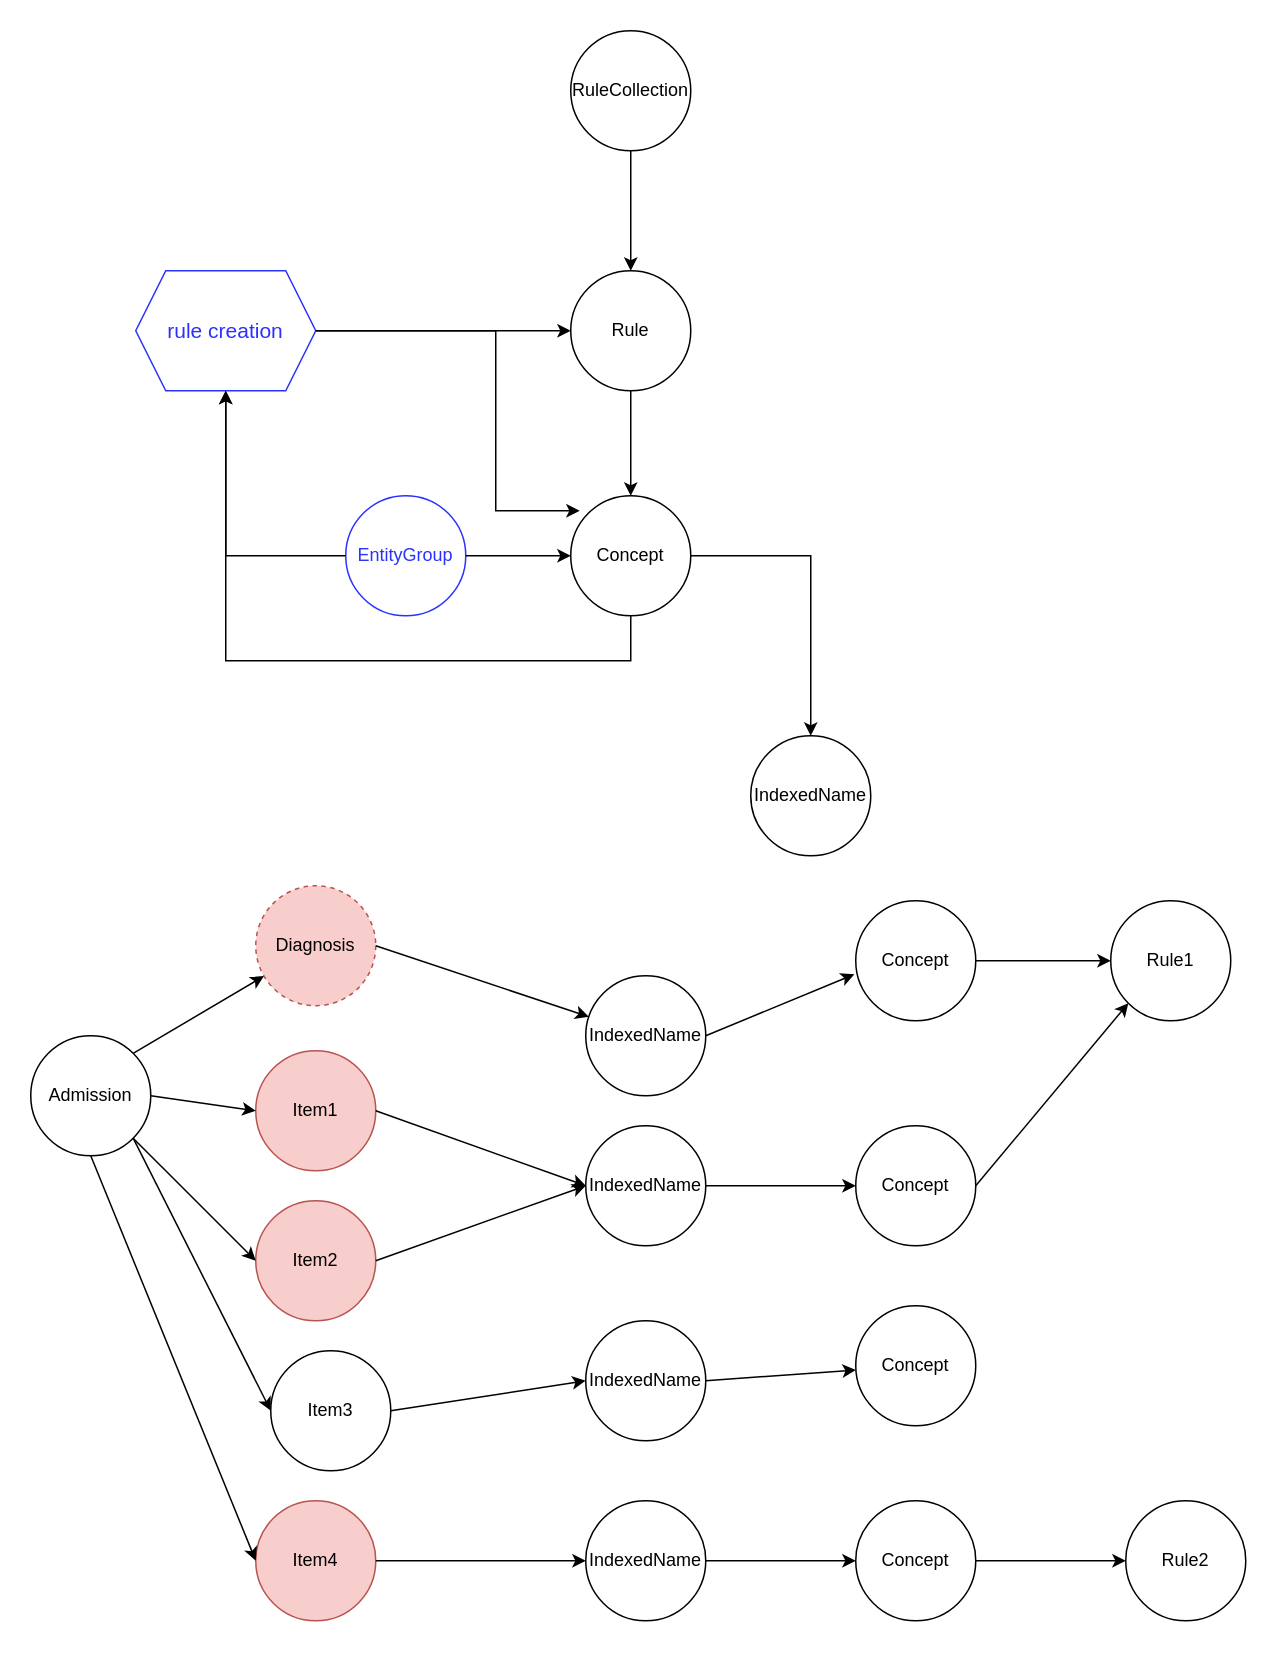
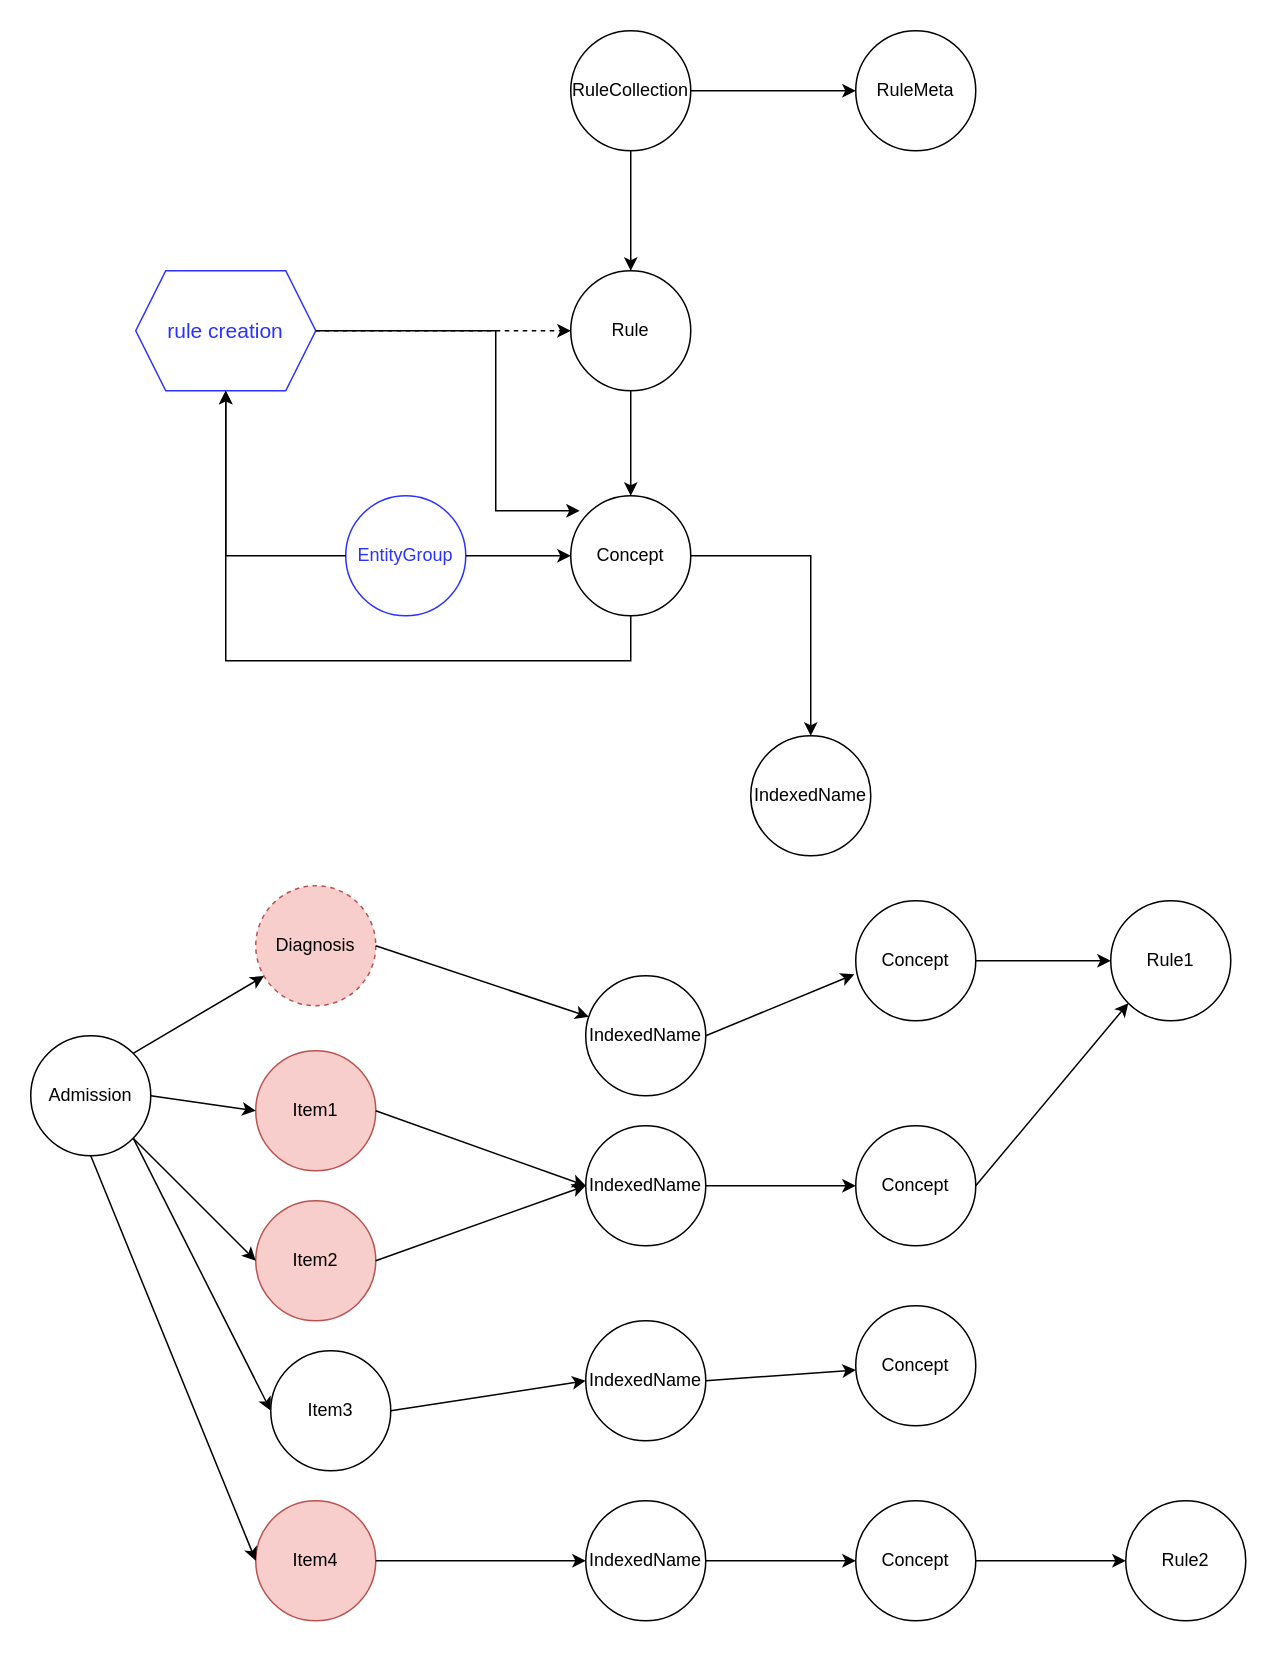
none -> (768, 91)
none -> (916, 91)
(529, 331) -> (529, 331)
